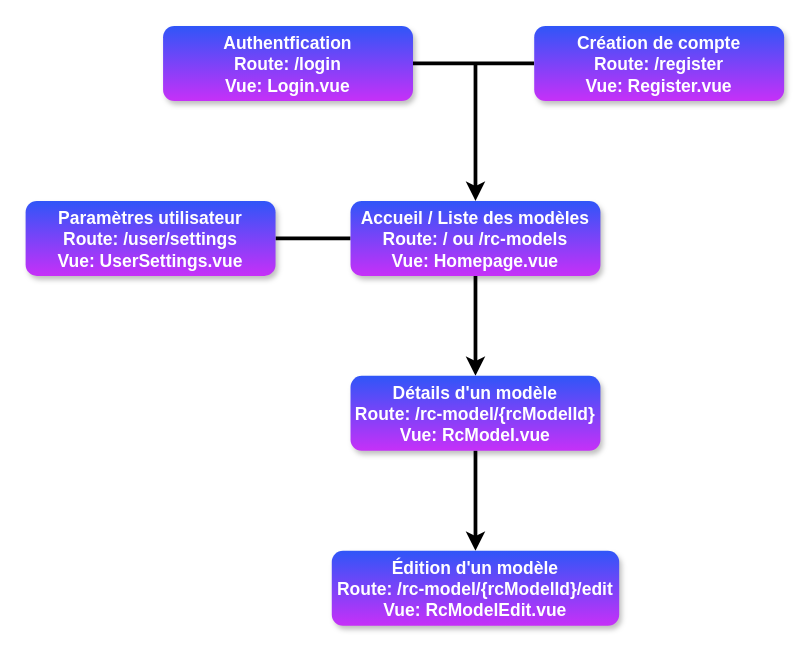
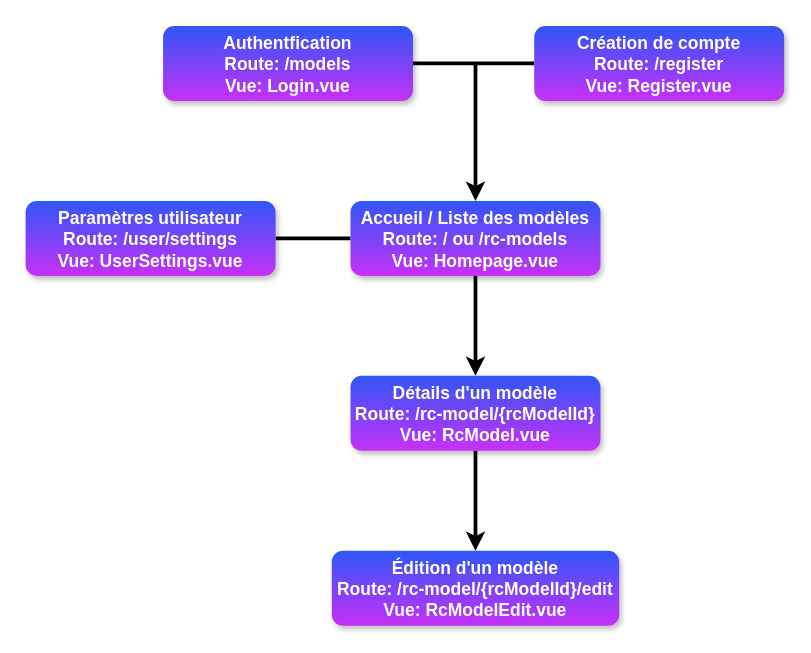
(288, 43) -> (288, 43)
